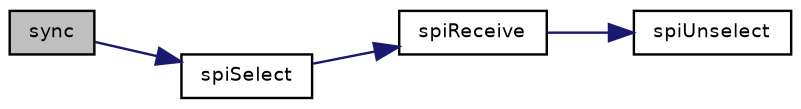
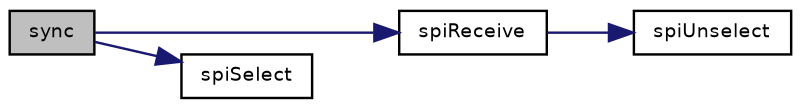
(344, 58) -> (234, 33)
